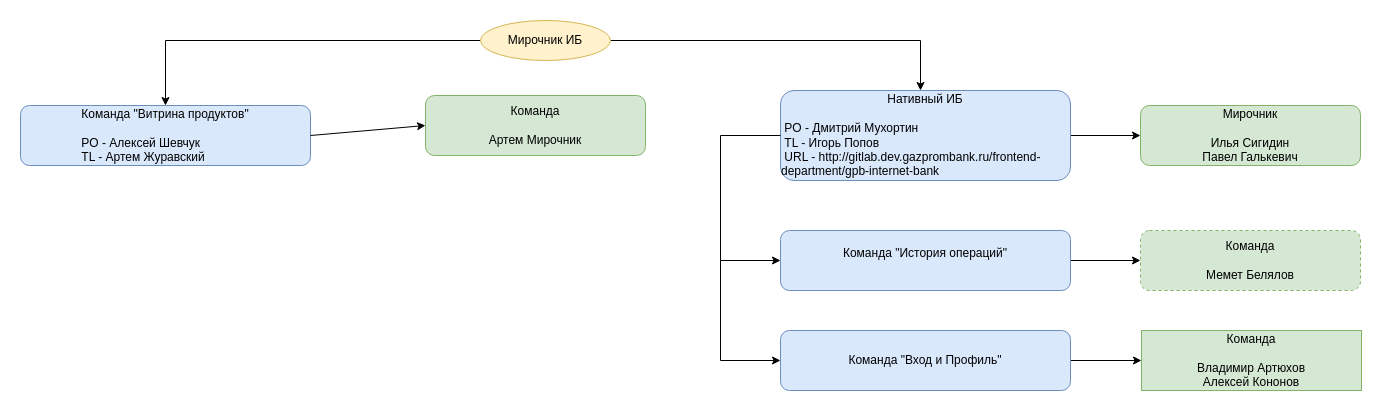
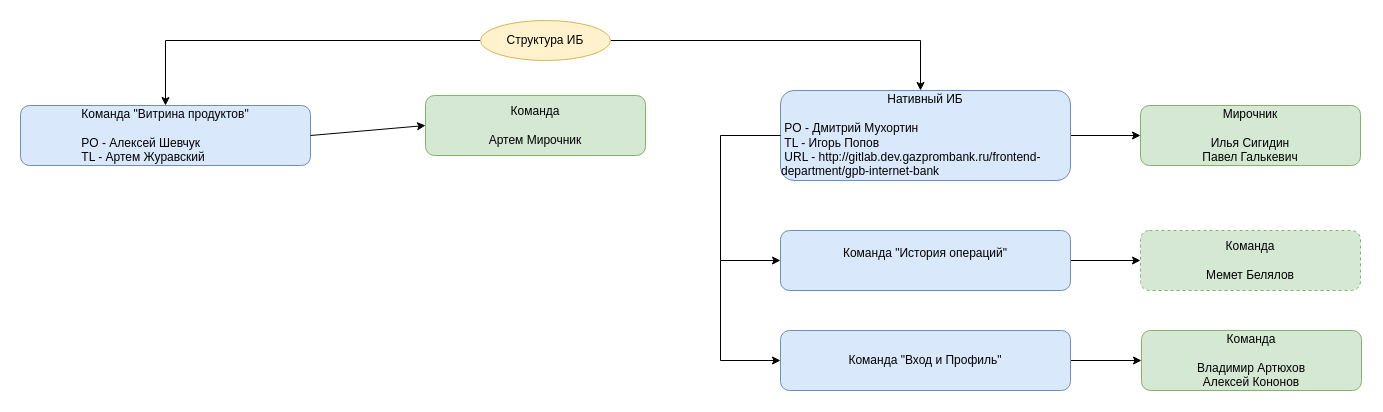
(546, 41) -> (546, 41)
(1252, 361) -> (1252, 361)
